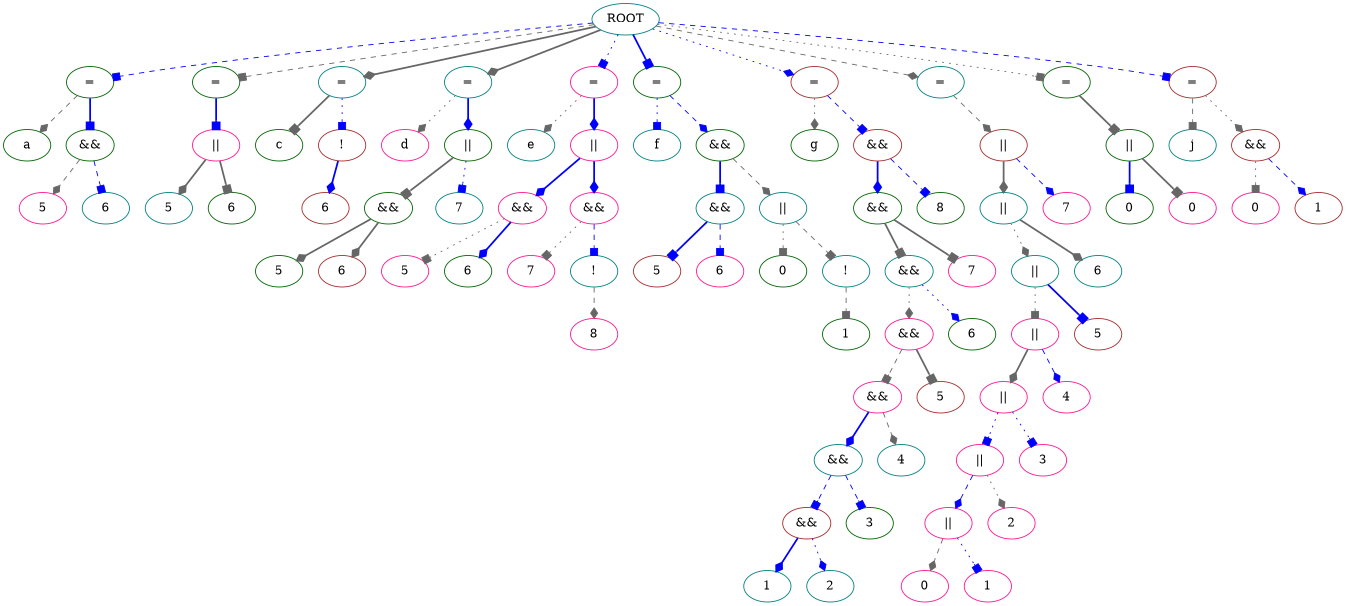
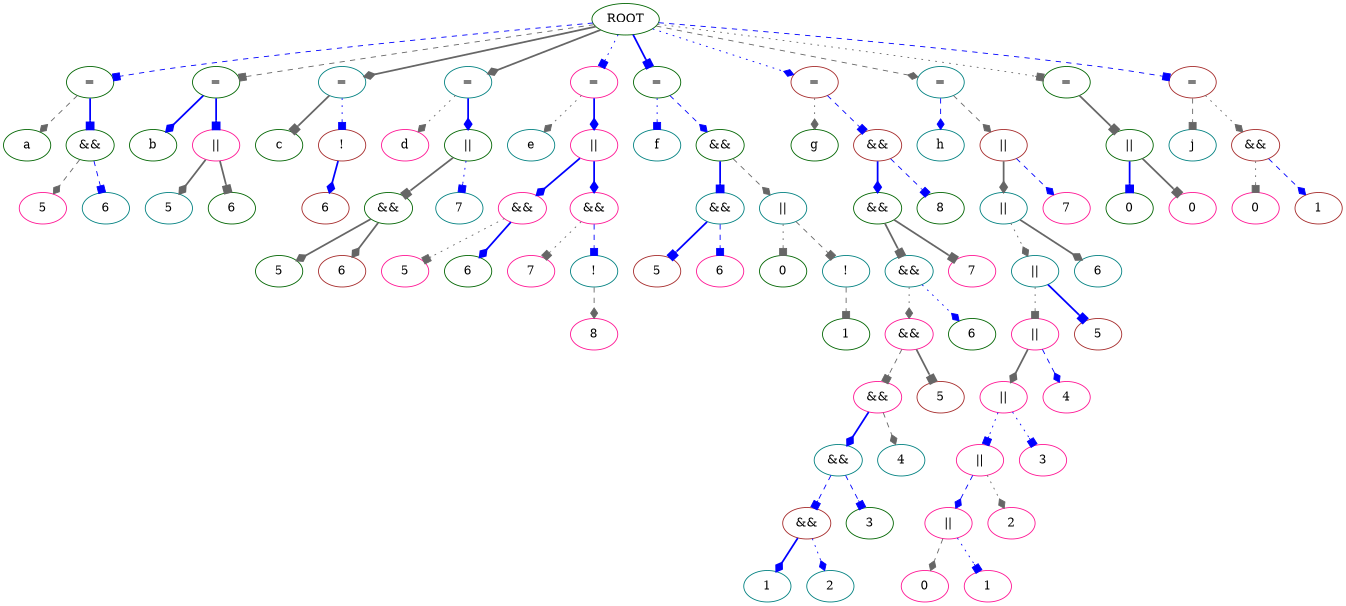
(626, 19) -> (626, 19)
none -> (153, 145)
none -> (941, 145)
